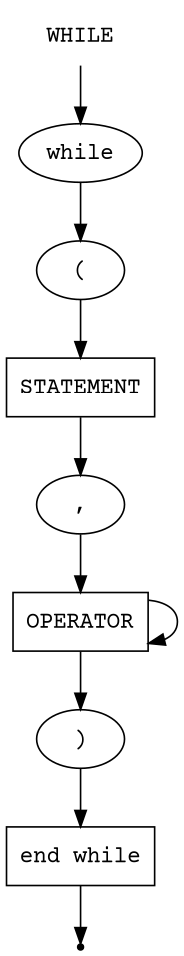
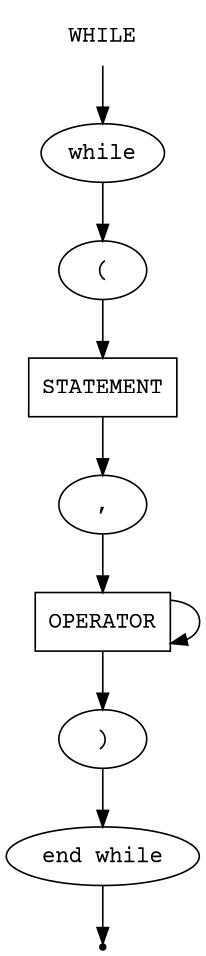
(81, 856) -> (103, 856)
